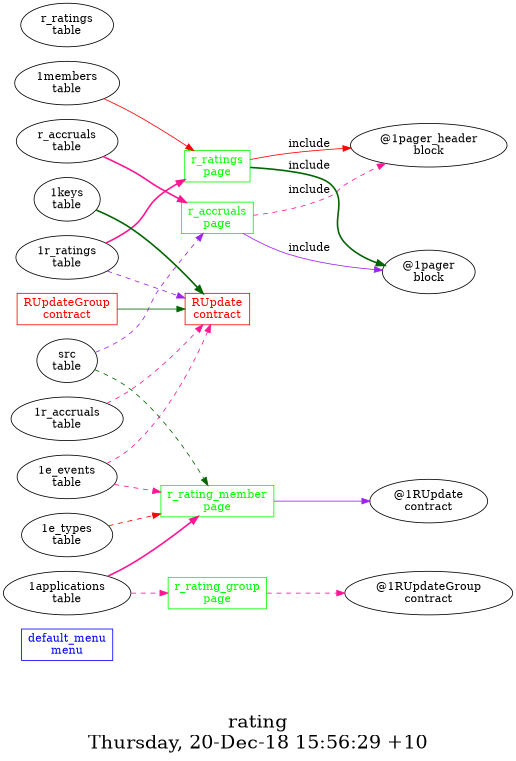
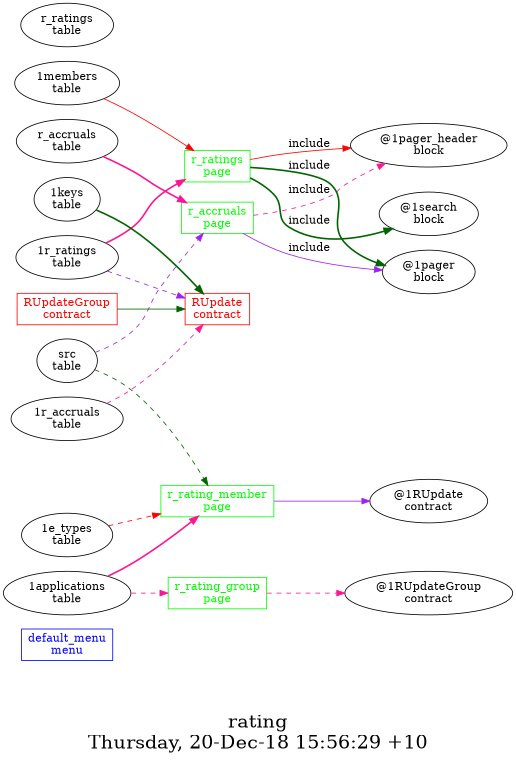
none -> (429, 214)
(67, 477) -> none
